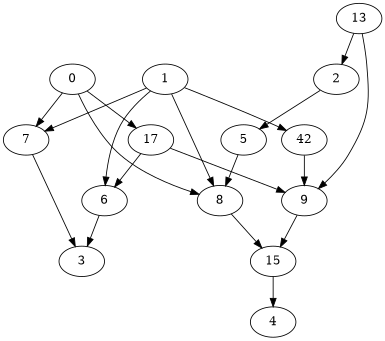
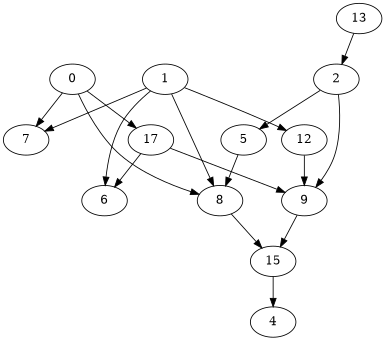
(366, 114) -> (338, 139)
(304, 140) -> (304, 140)
(82, 261) -> none
